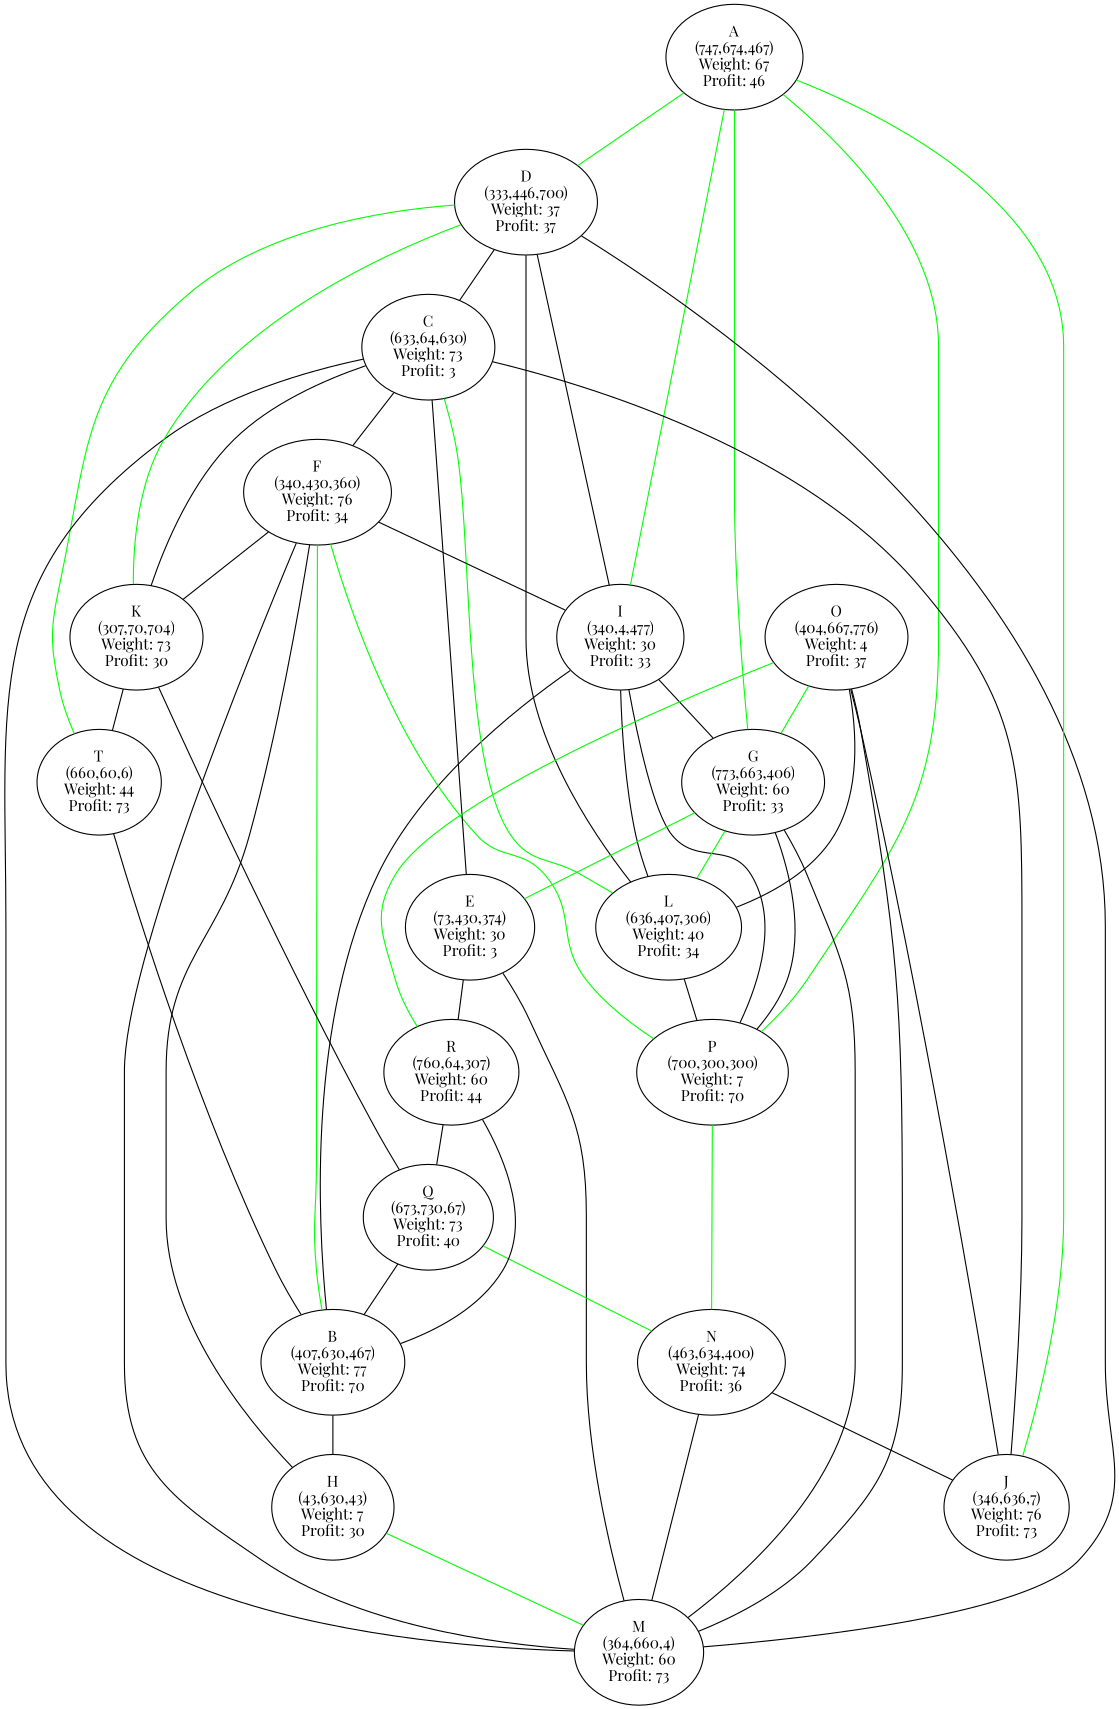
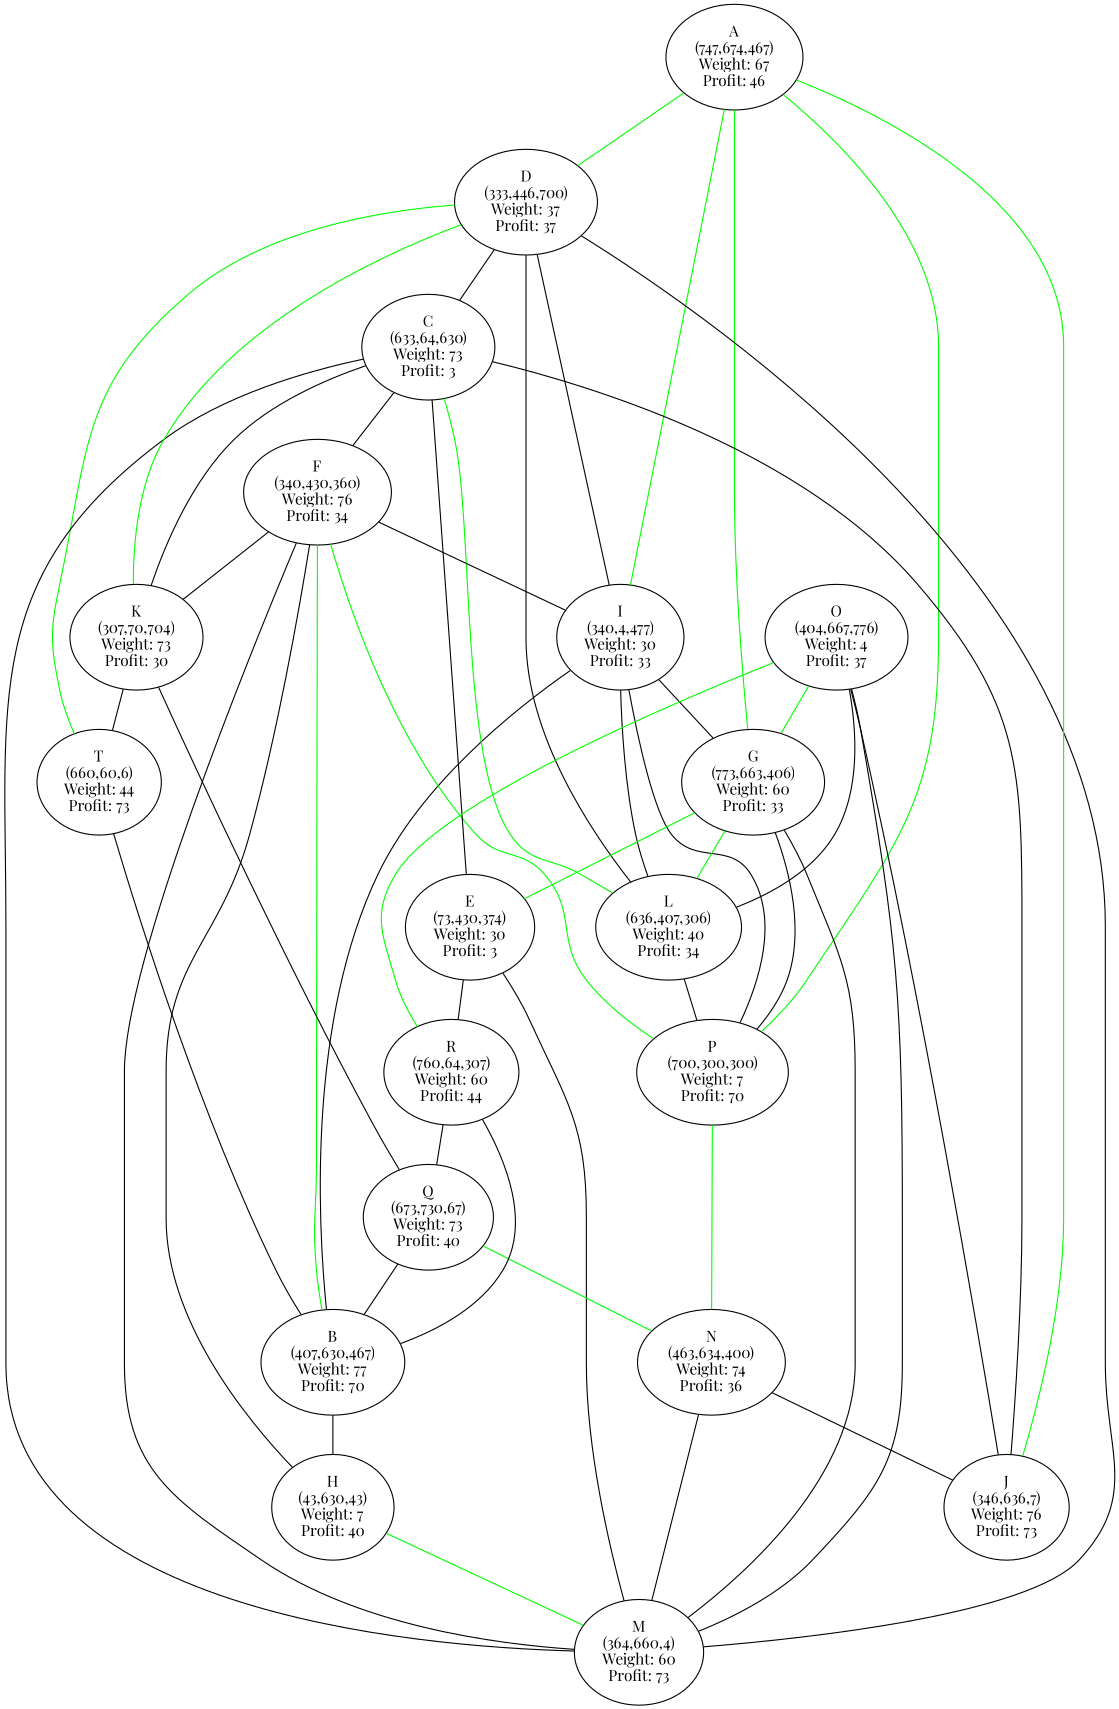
(333, 1507) -> (333, 1507)
